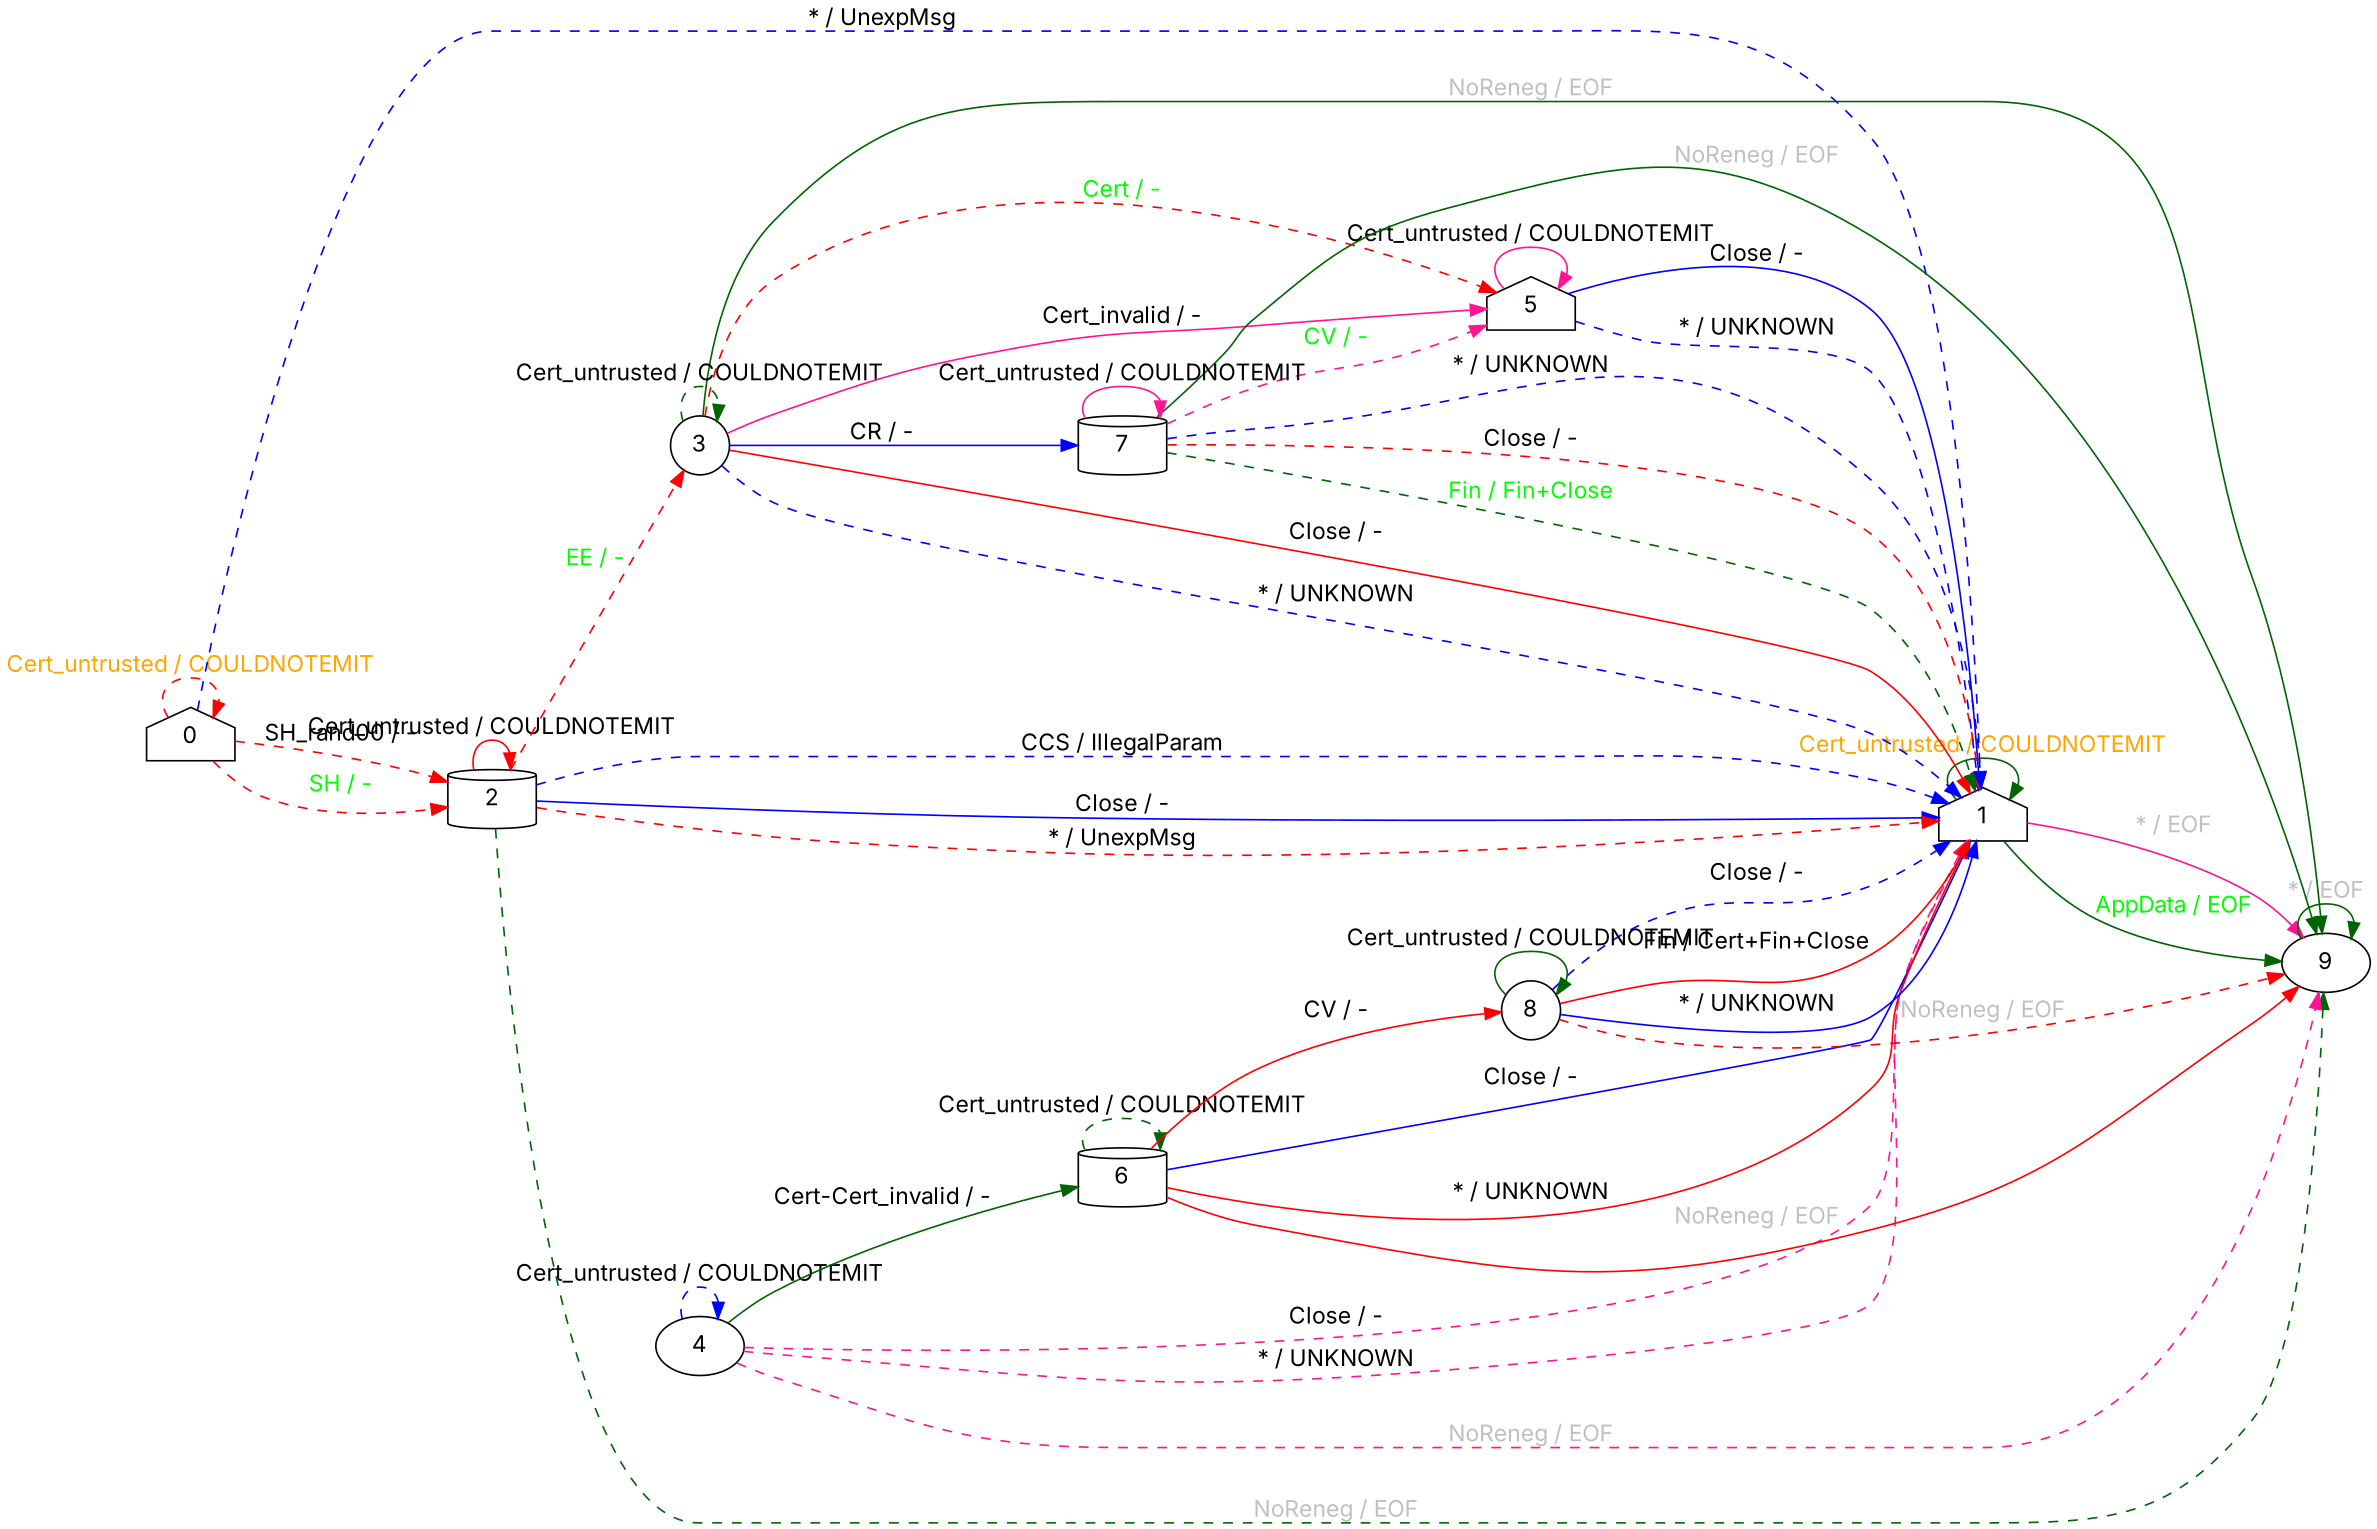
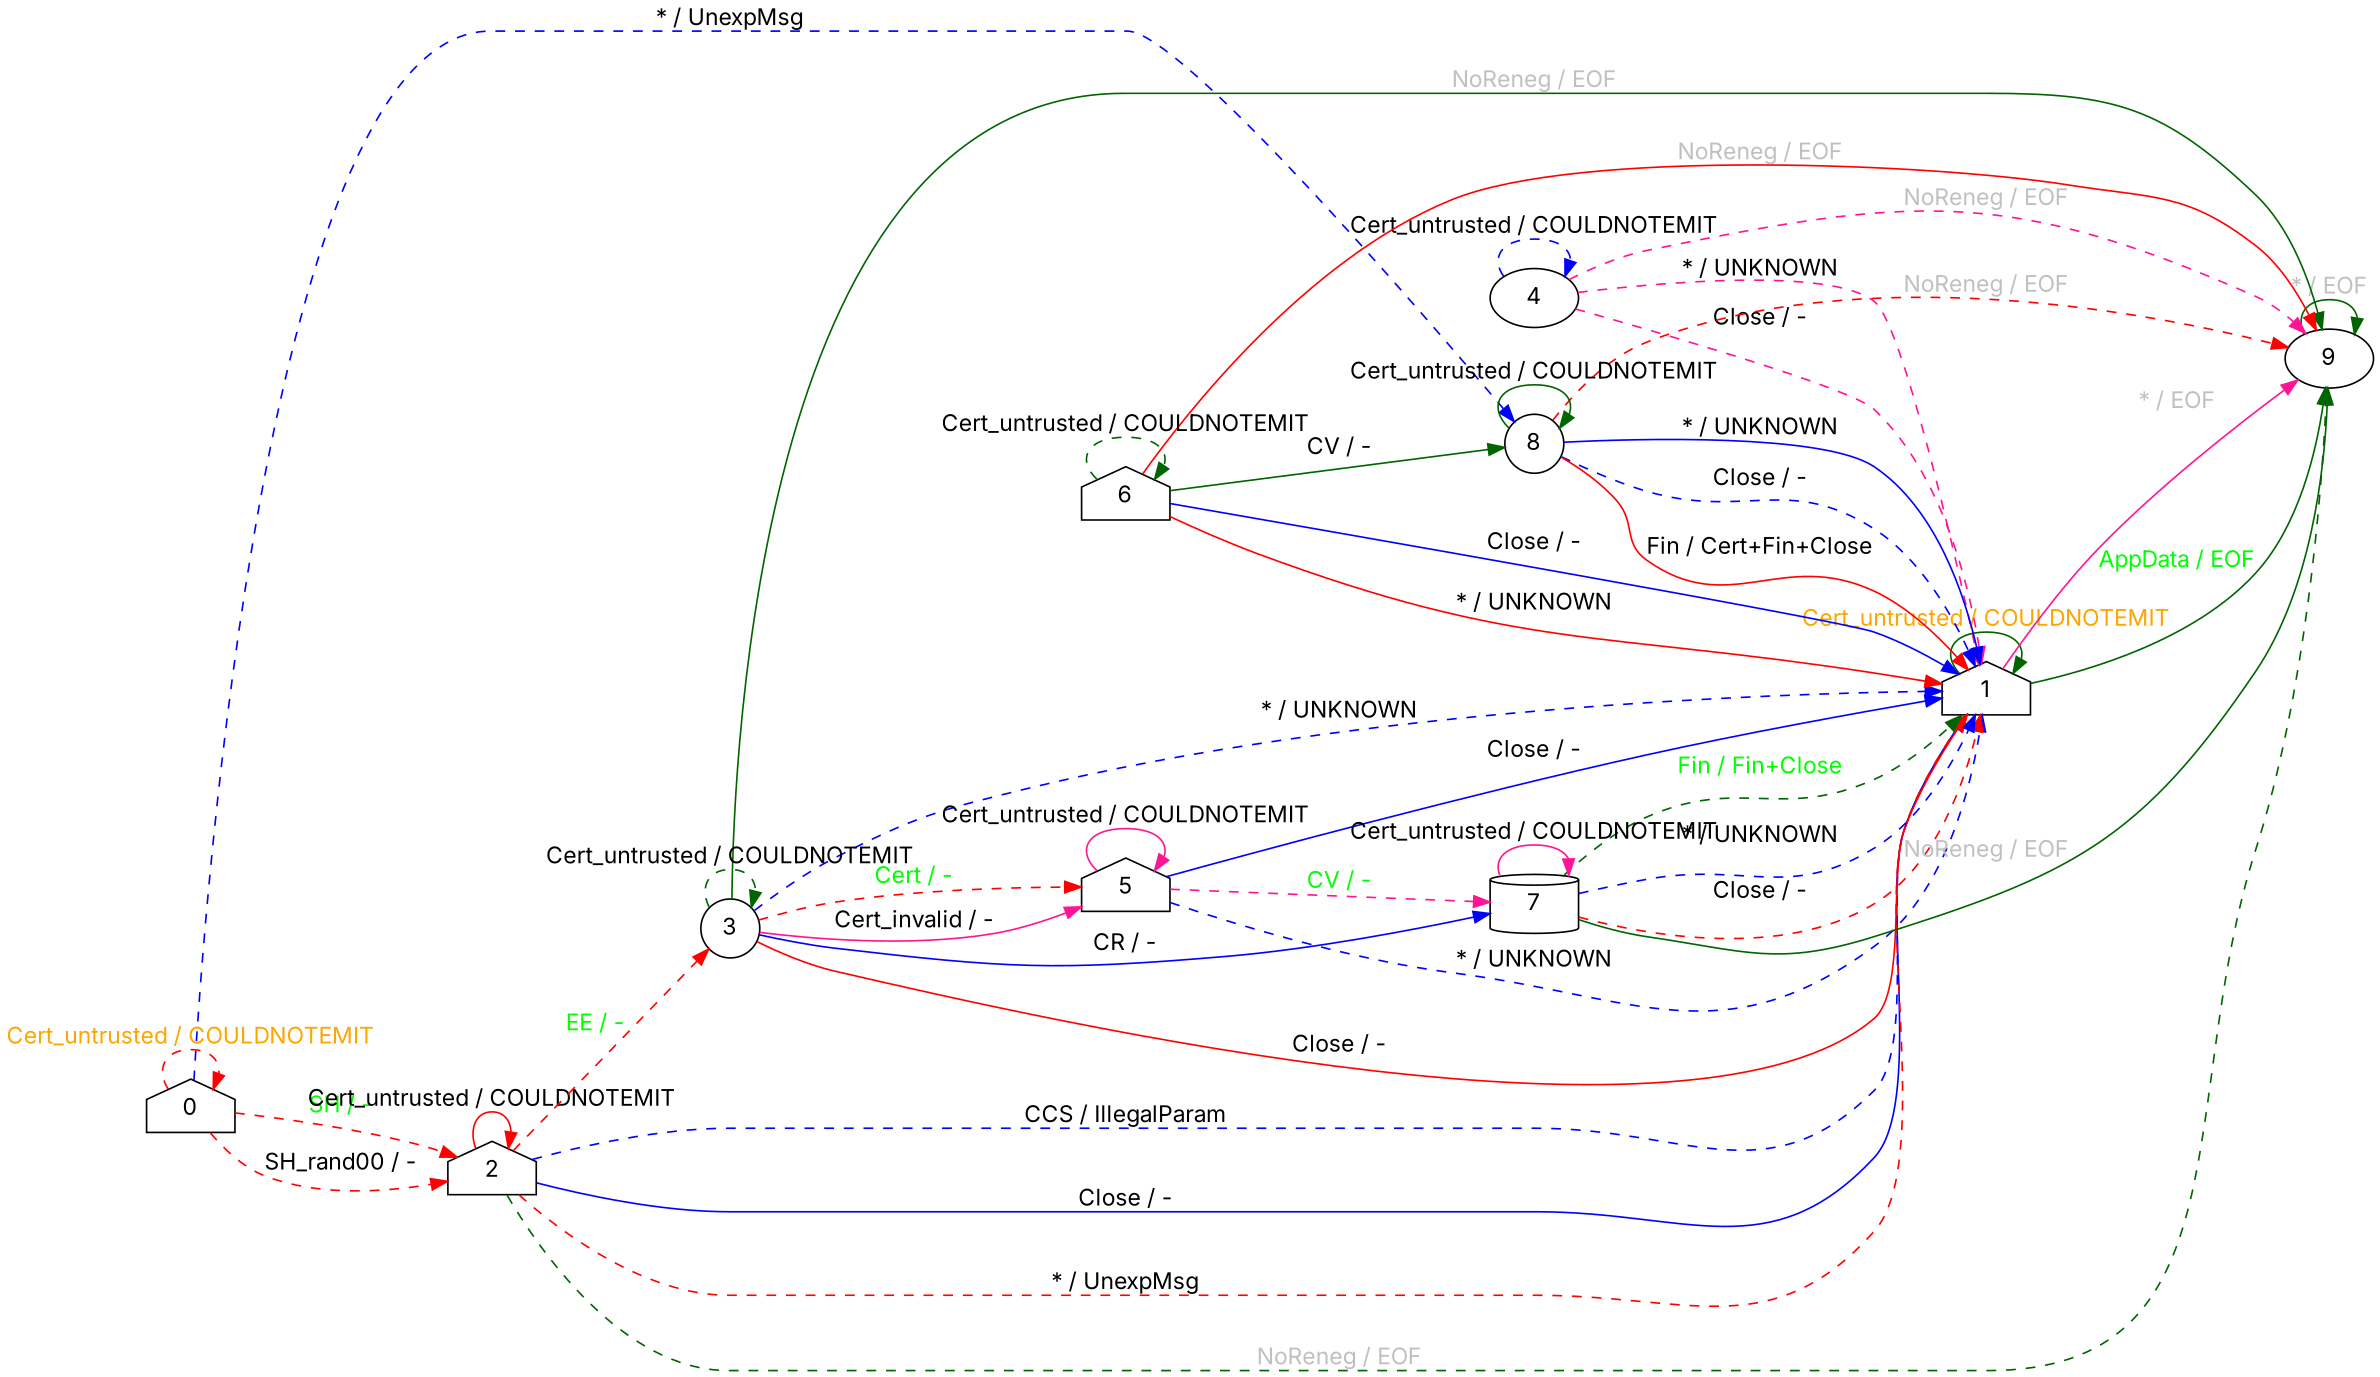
(1140, 31) -> (511, 31)
(1317, 372) -> (1322, 895)
(492, 799) -> (492, 1171)
(1305, 1050) -> (1329, 470)
(1123, 1177) -> (1126, 496)
(889, 1242) -> none
